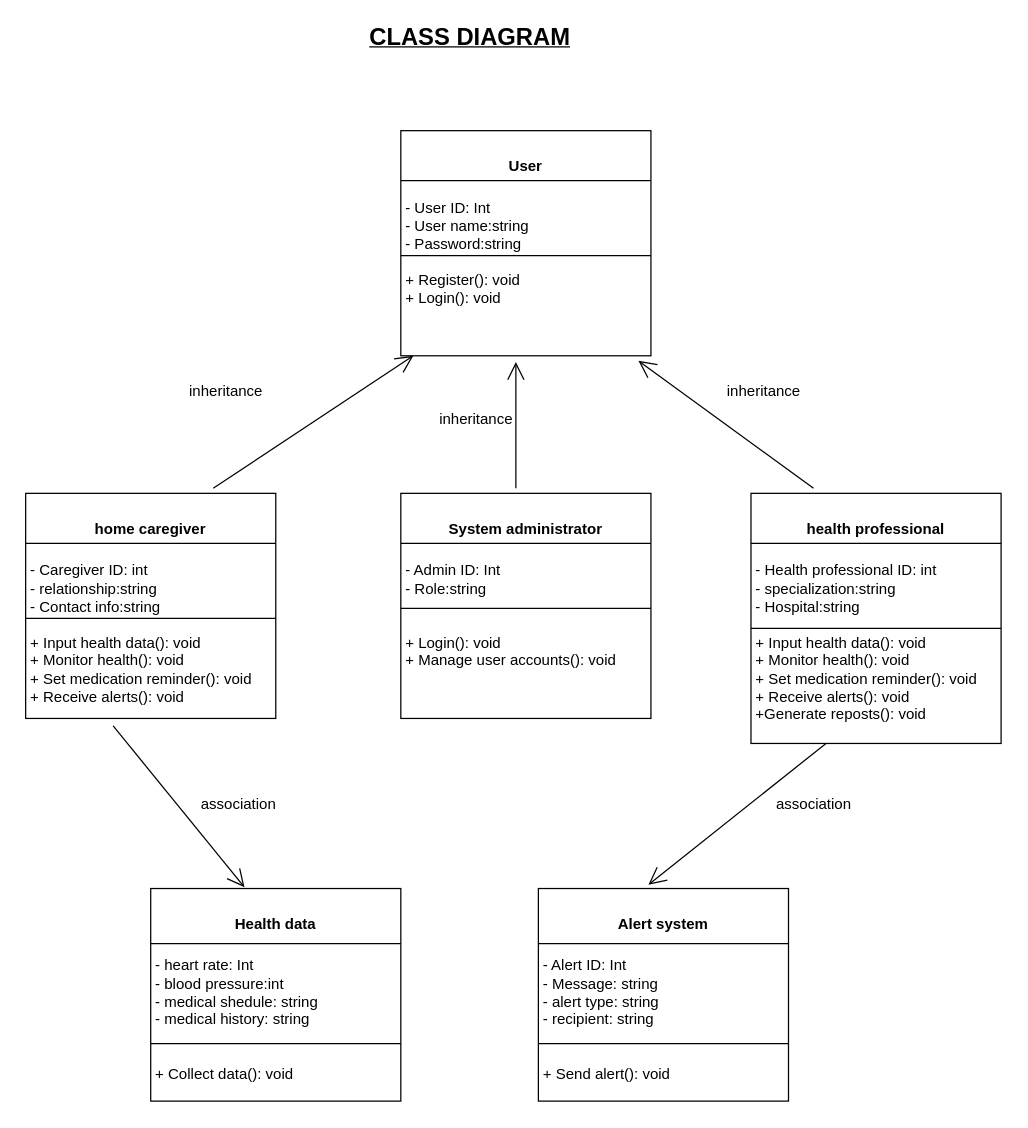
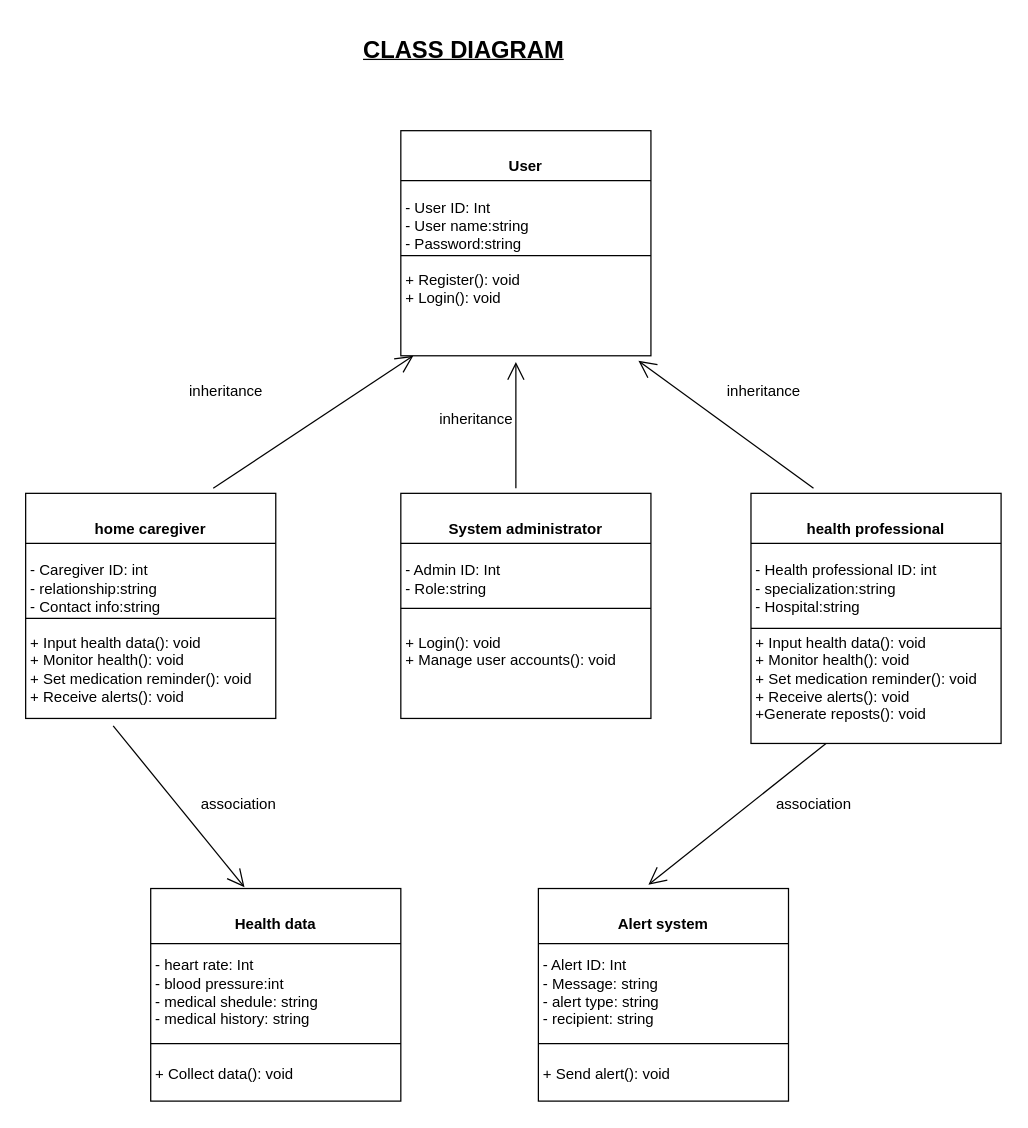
(469, 38) -> (463, 51)
